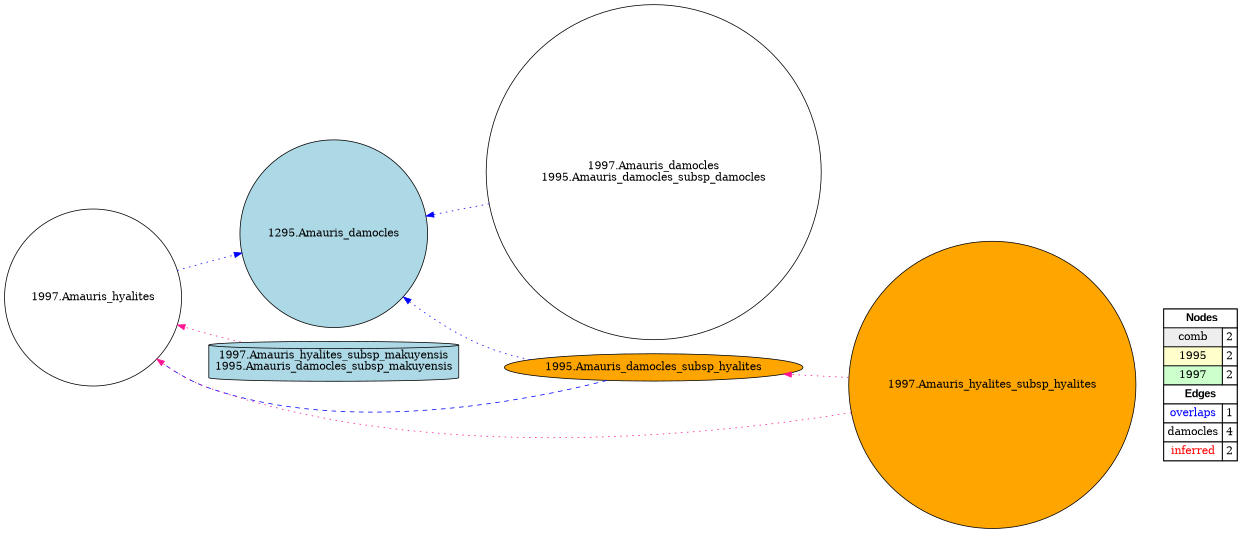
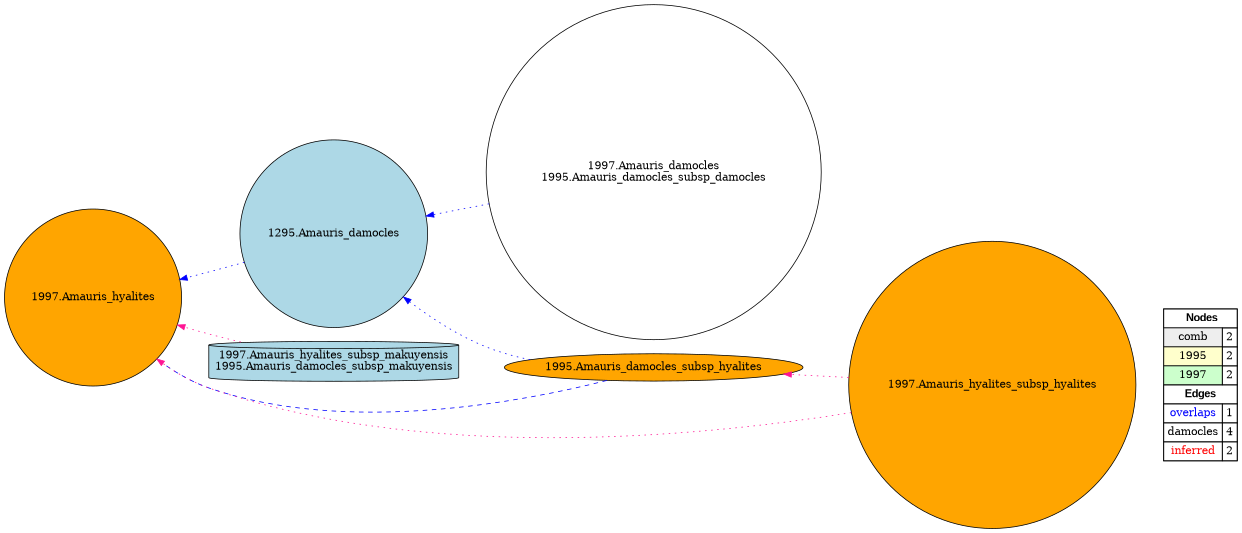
(206, 263) -> (216, 270)
(93, 298) -> (93, 298)
